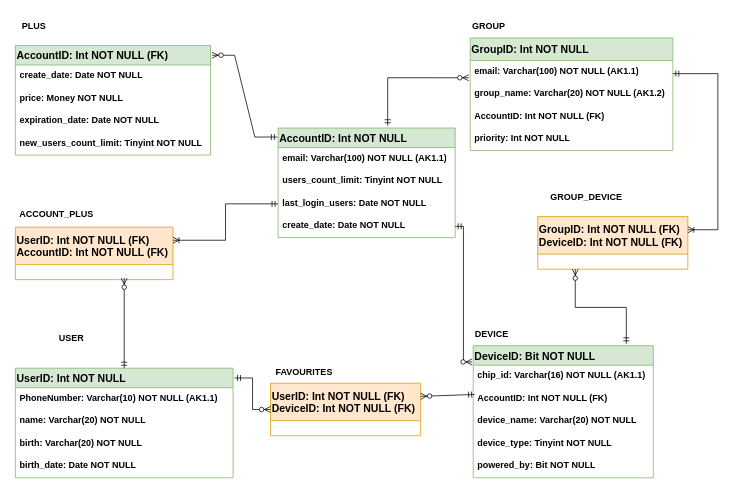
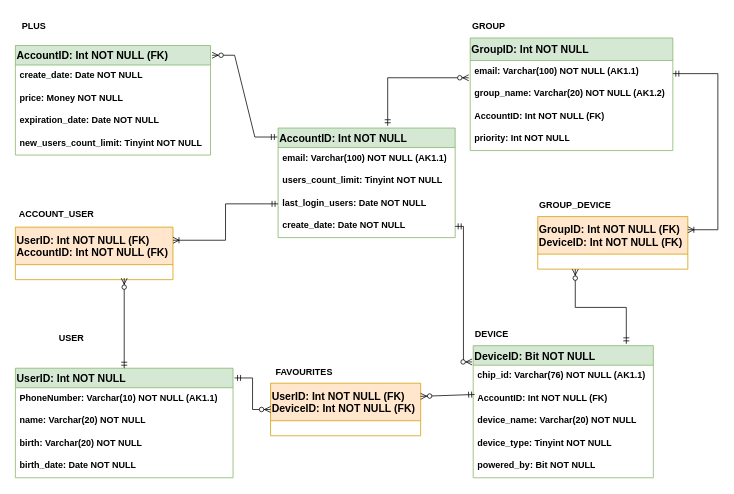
(586, 198) -> (575, 205)
(57, 214) -> (57, 214)
(561, 376) -> (561, 376)
